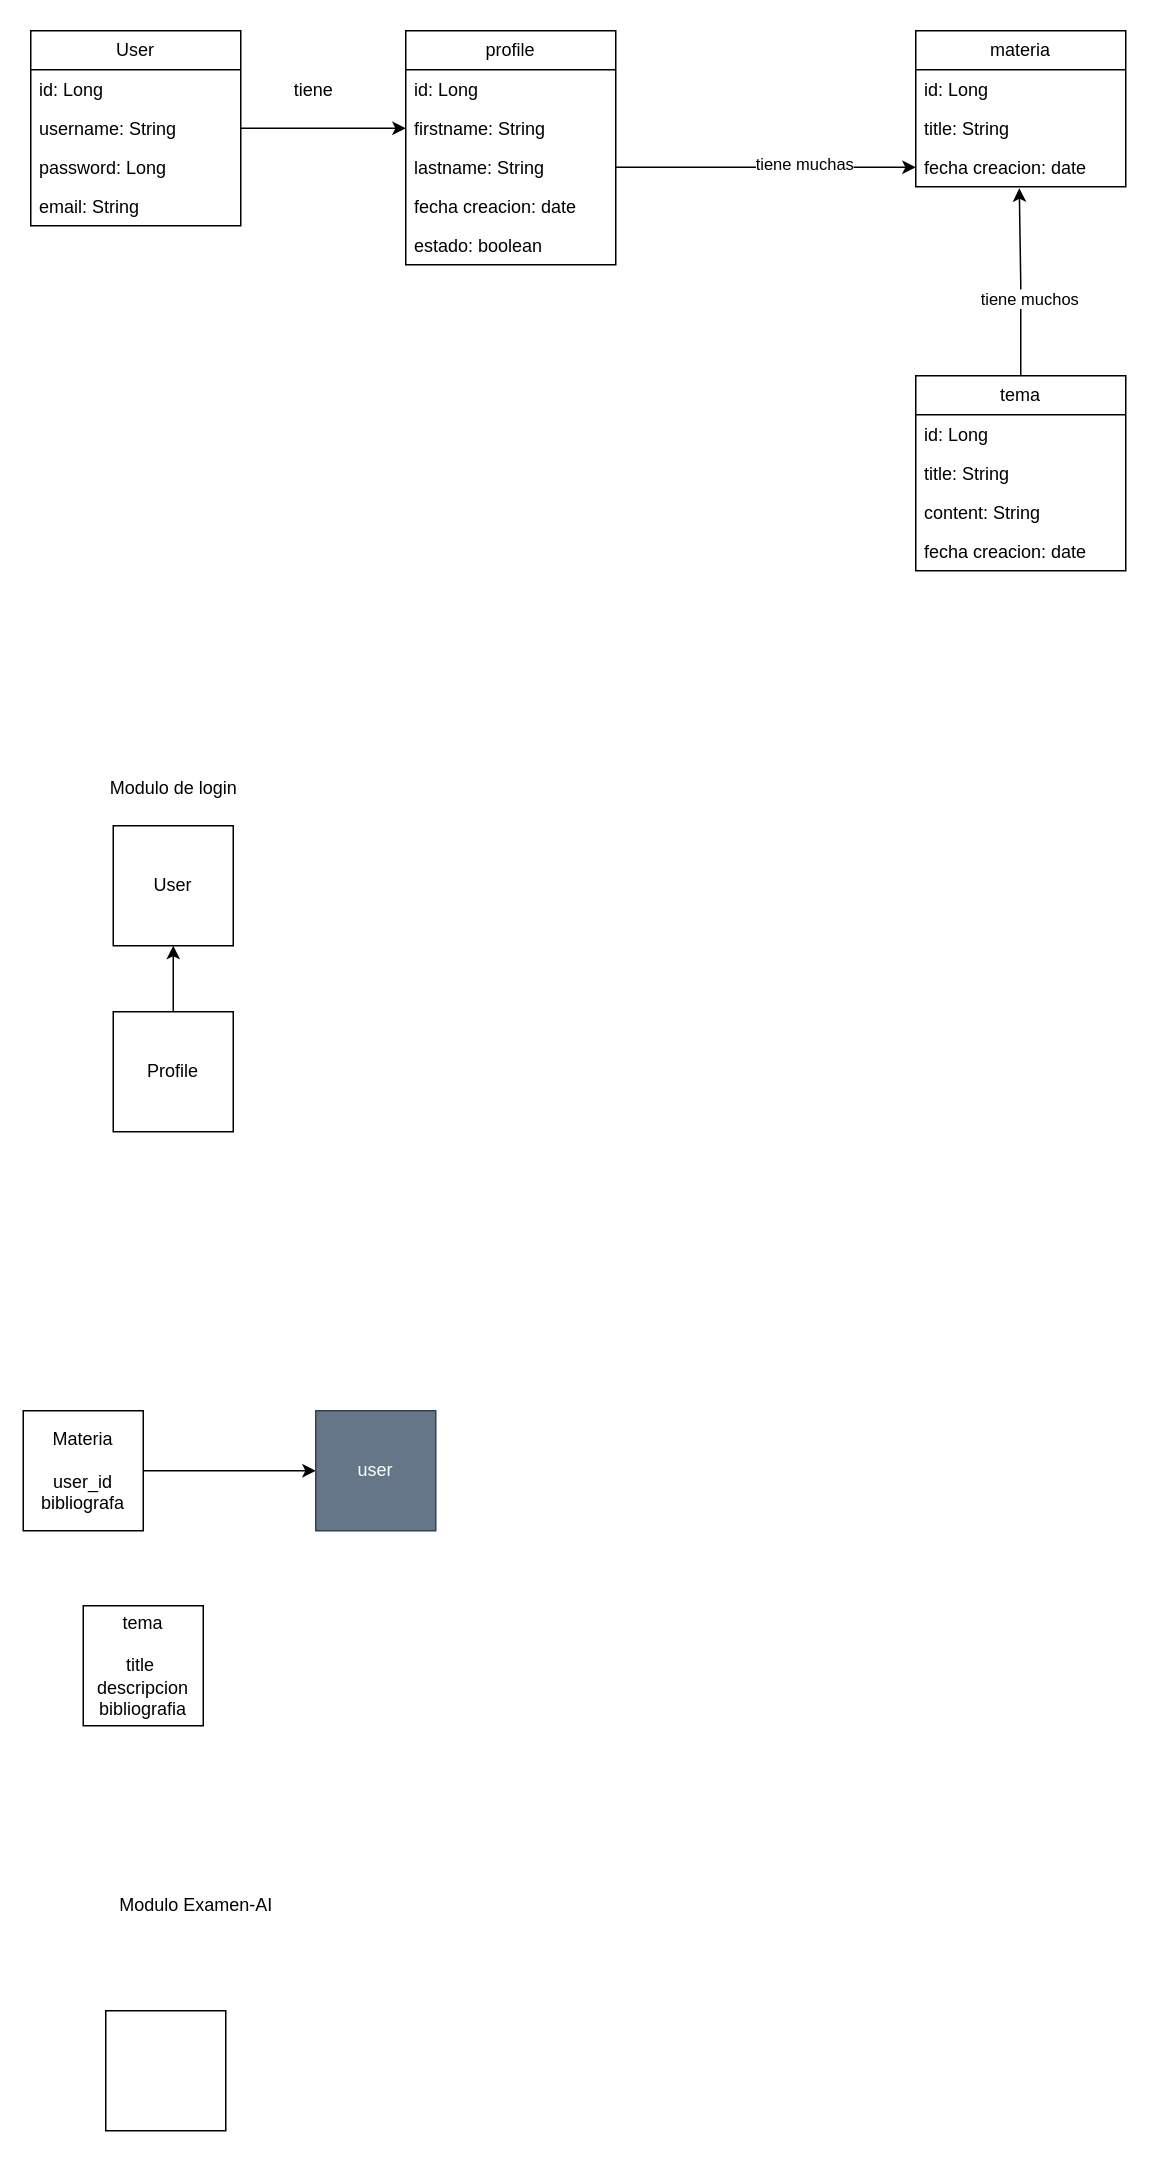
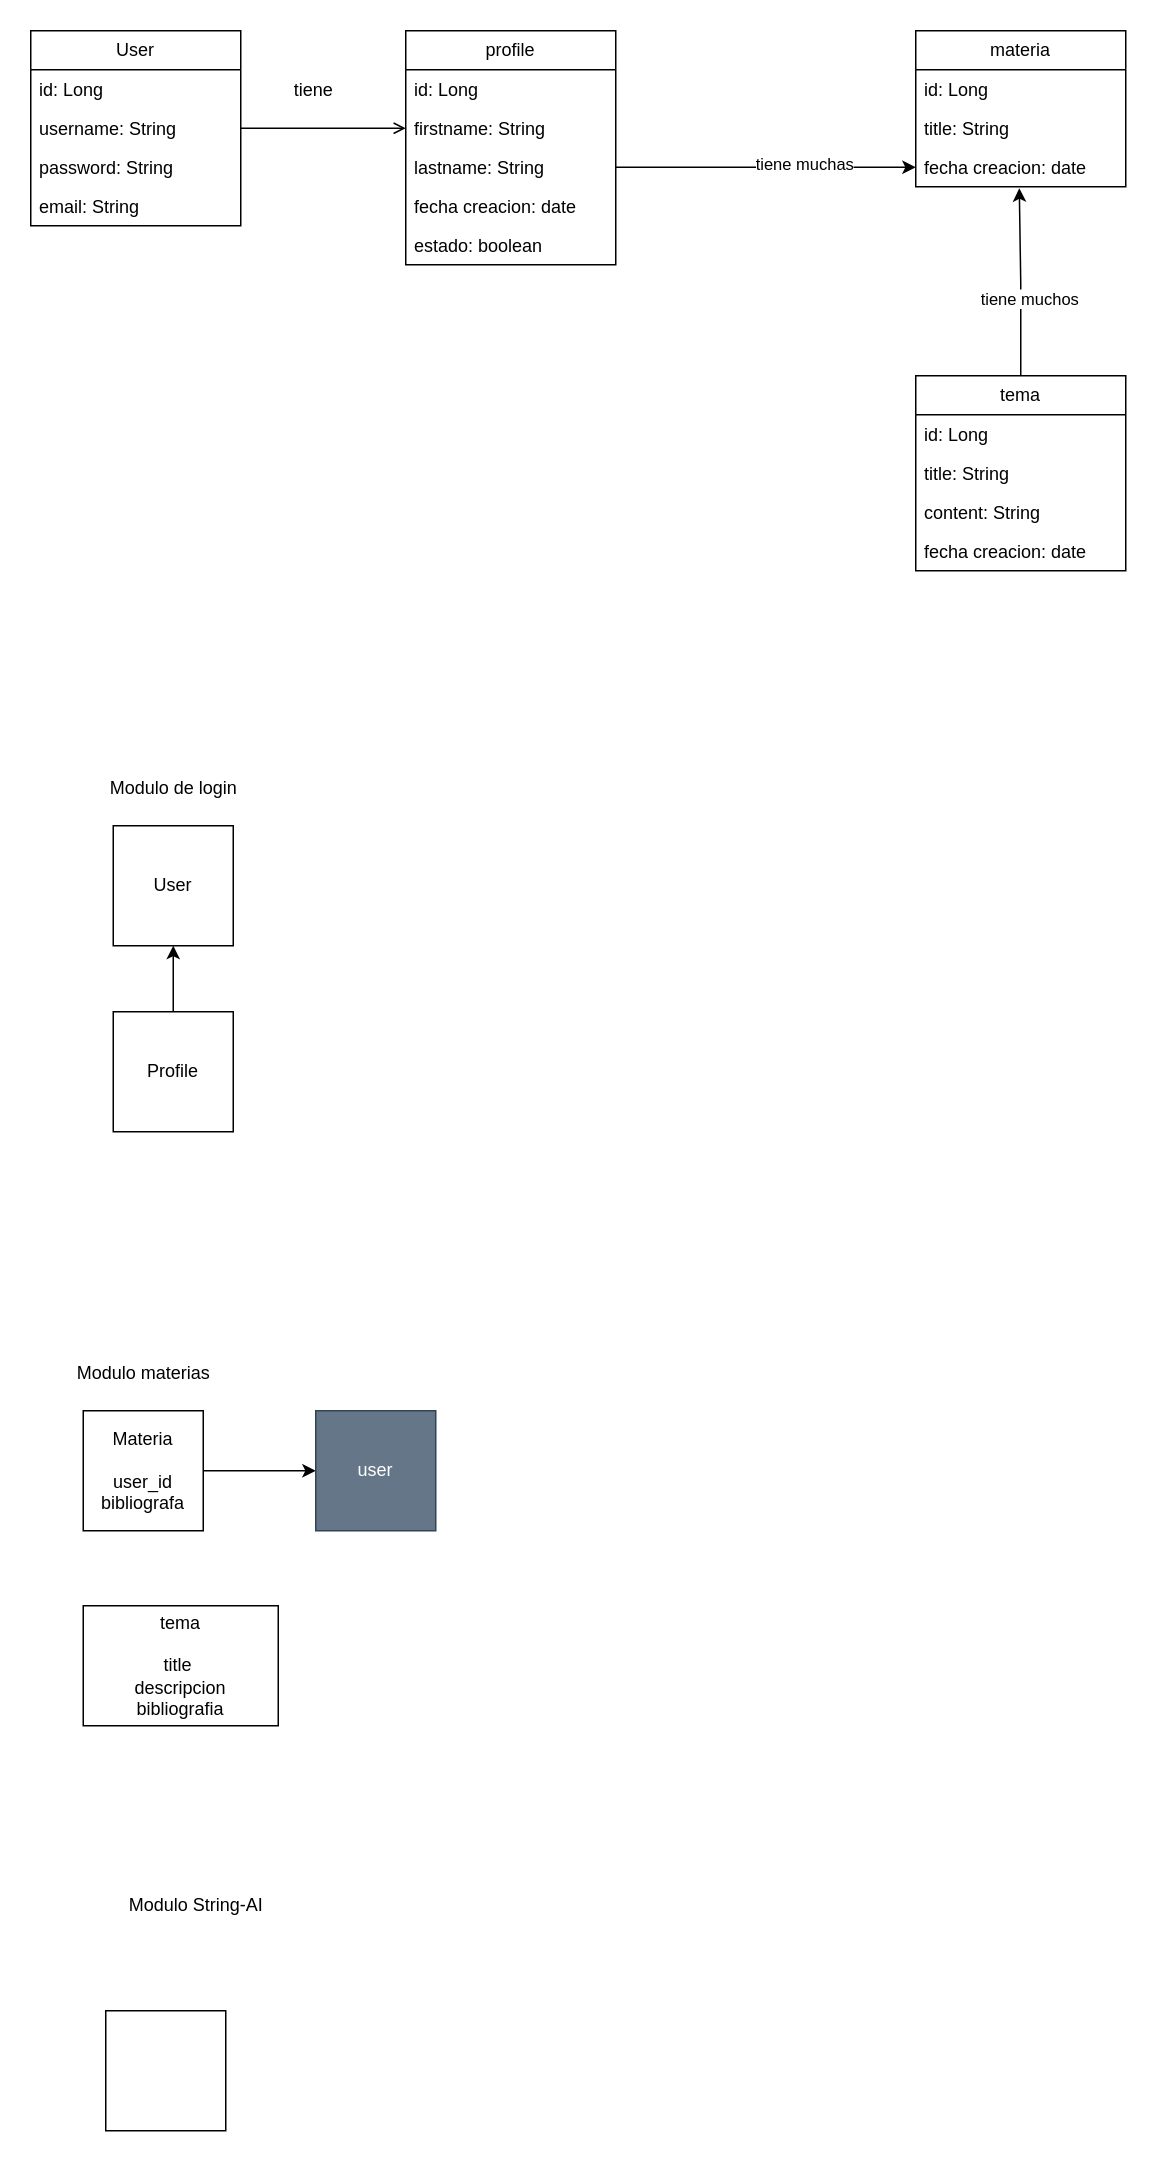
(394, 128) -> (396, 128)
(106, 169) -> (113, 169)
none -> (143, 1373)
(83, 1471) -> (143, 1471)
(143, 1666) -> (181, 1666)
(197, 1906) -> (197, 1906)
